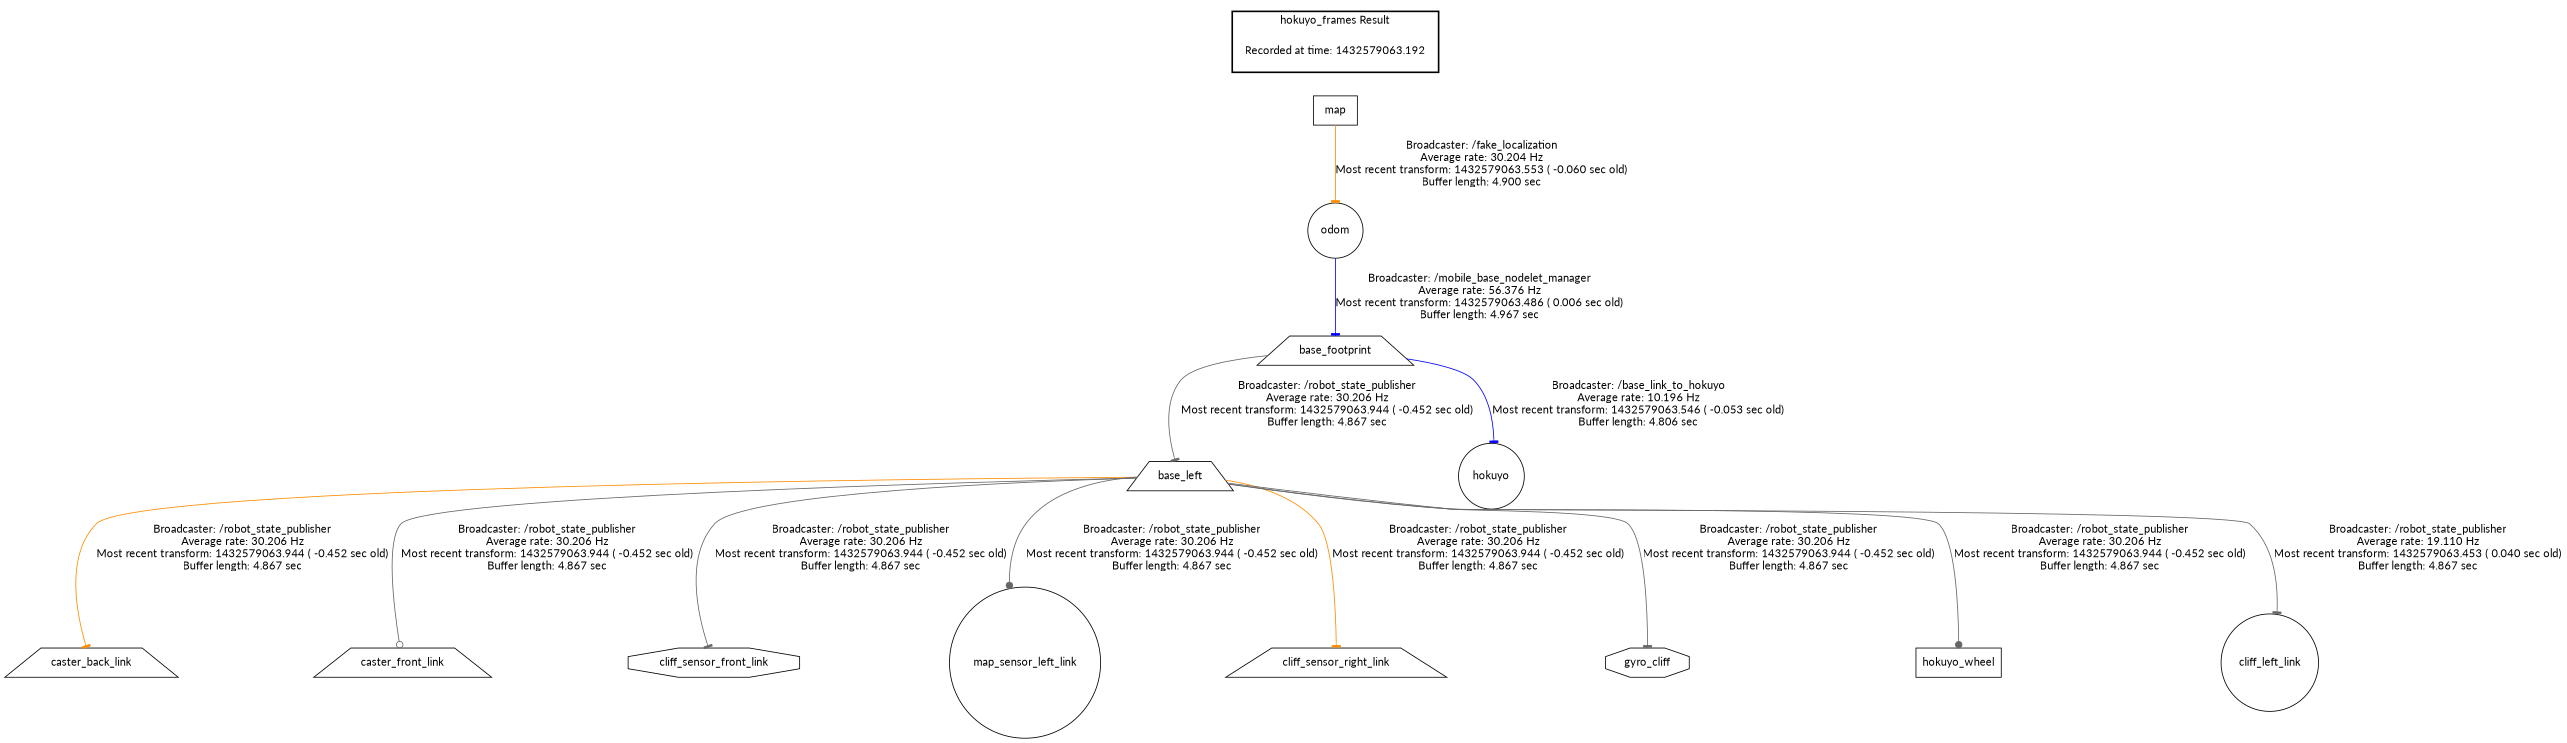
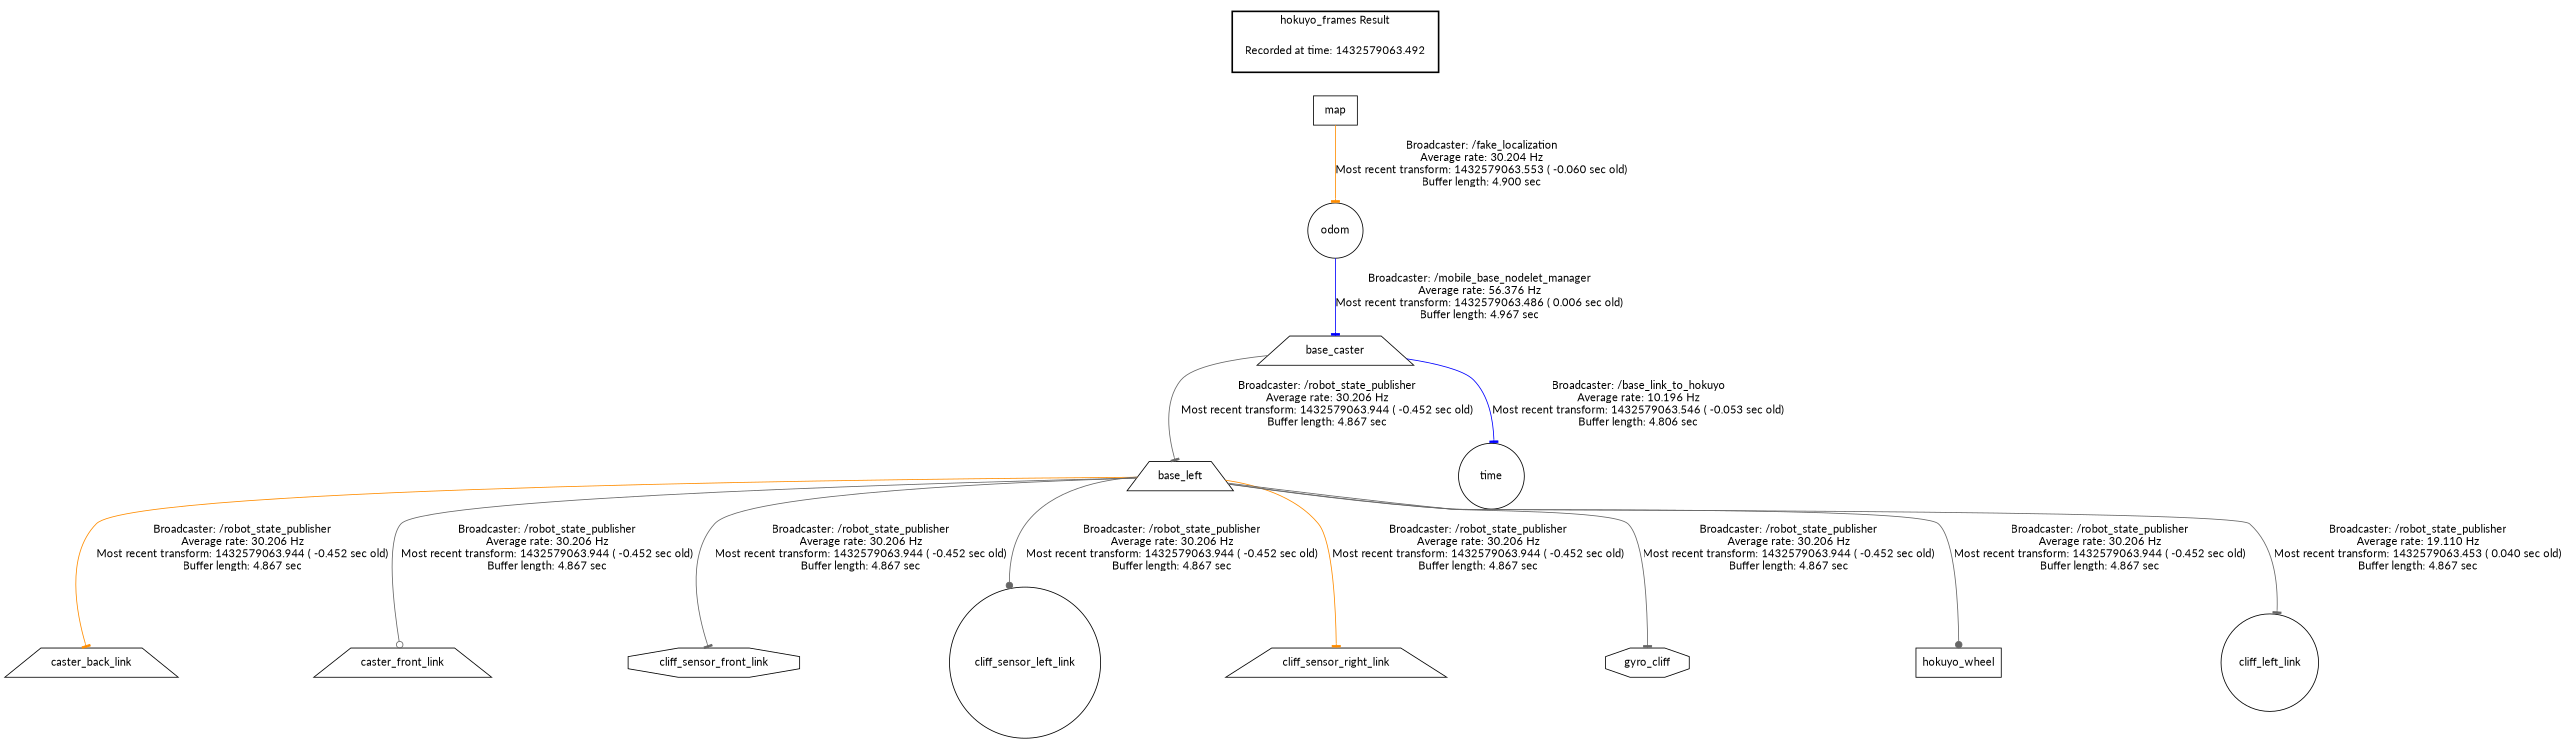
(1335, 51) -> (1335, 51)
(1335, 351) -> (1335, 351)
(1491, 476) -> (1491, 476)
(1025, 663) -> (1025, 663)
